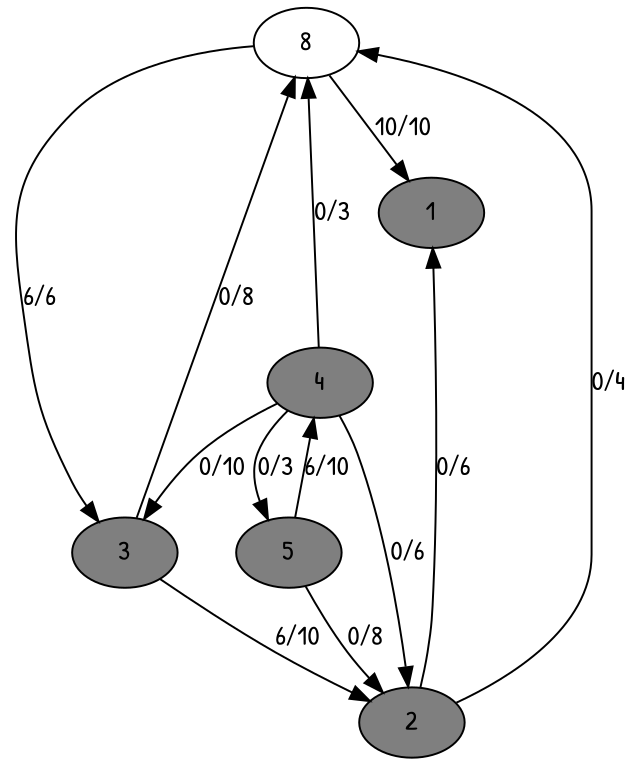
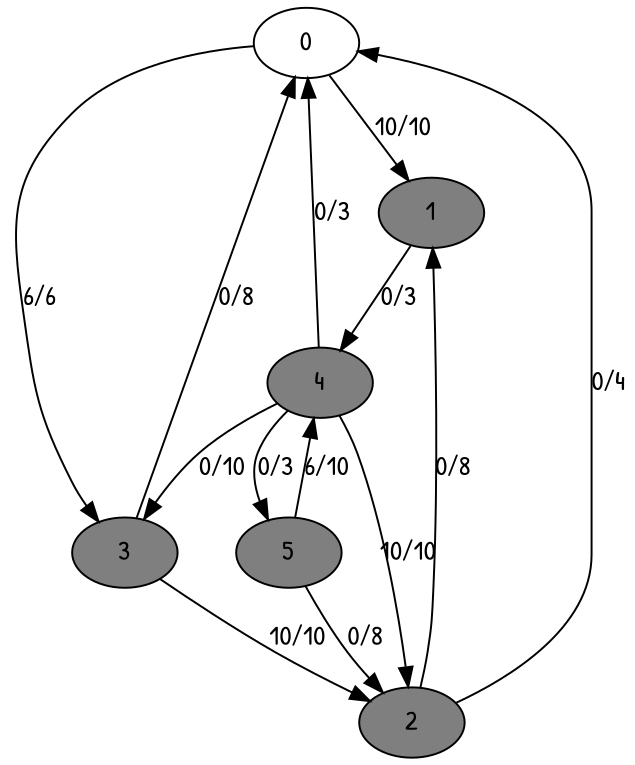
(306, 43) -> (306, 43)
none -> (381, 290)
(454, 468) -> (454, 468)
(408, 553) -> (408, 553)
(298, 638) -> (298, 638)
